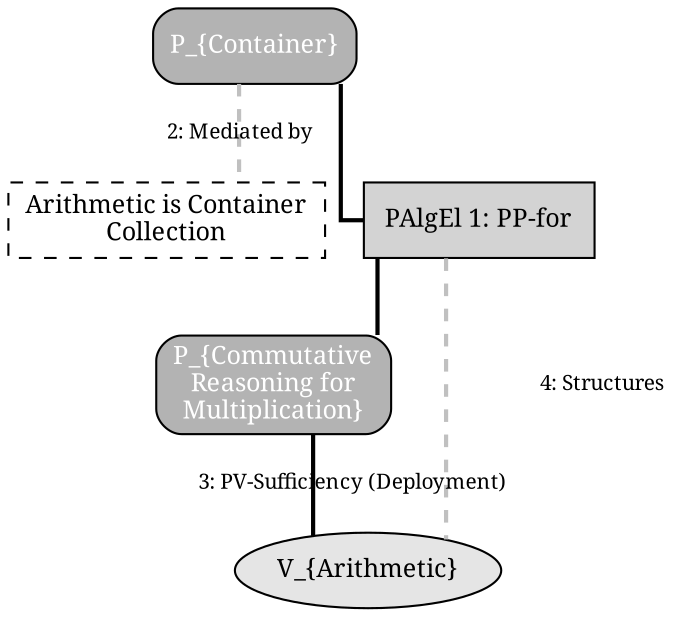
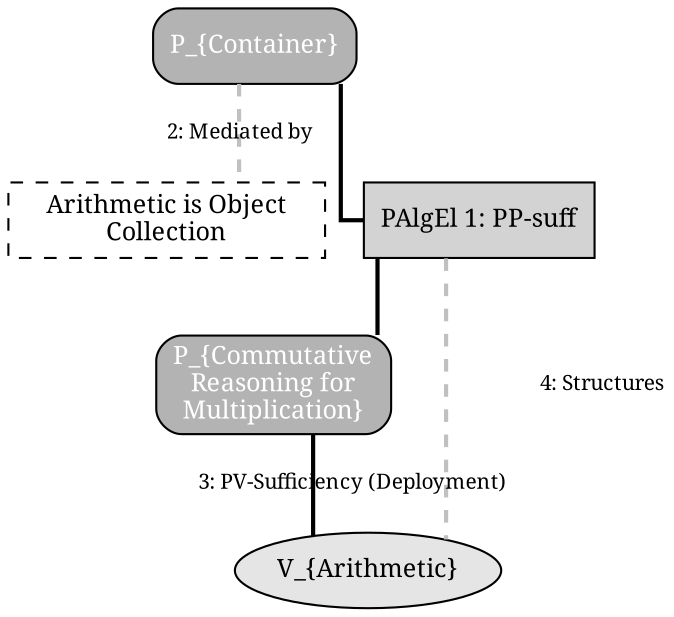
(167, 220) -> (167, 220)
(479, 220) -> (479, 220)
